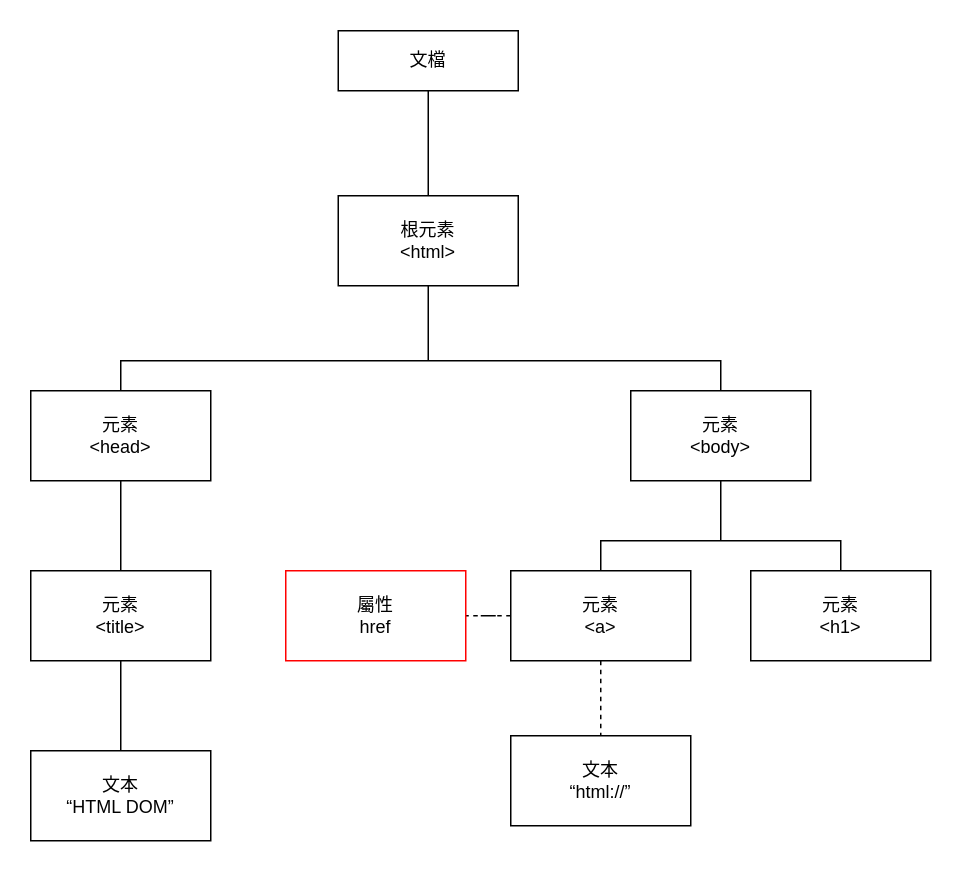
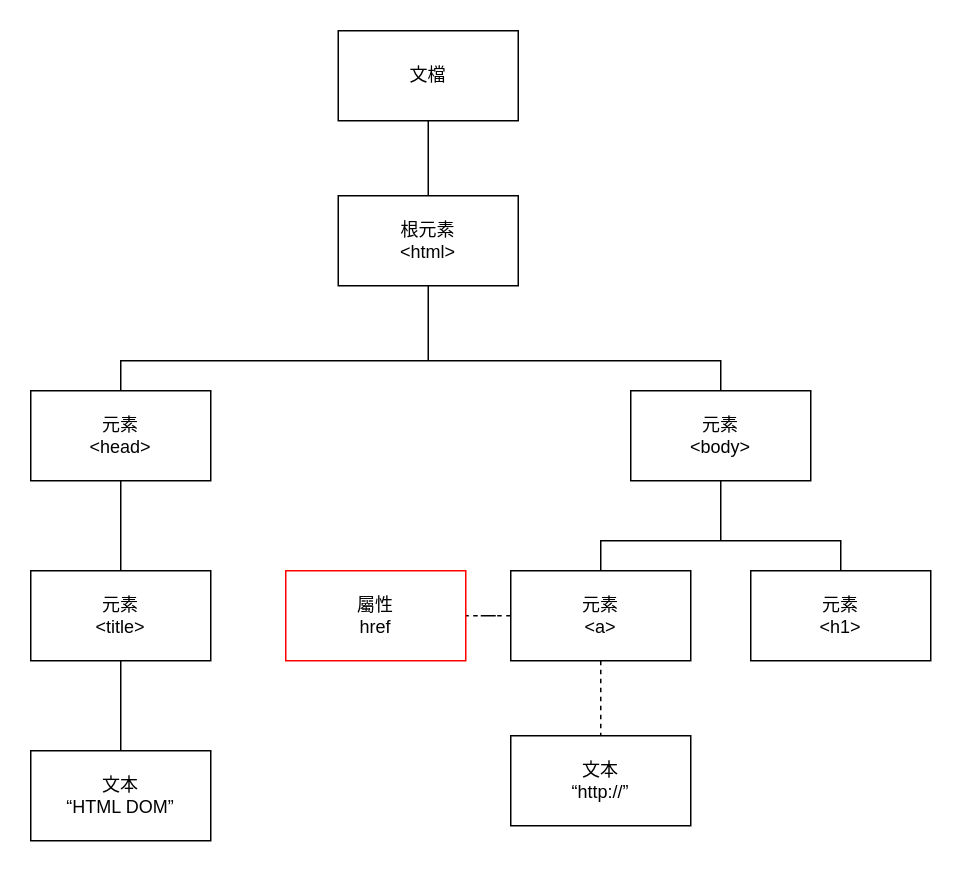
(428, 61) -> (428, 76)
(601, 781) -> (601, 781)
